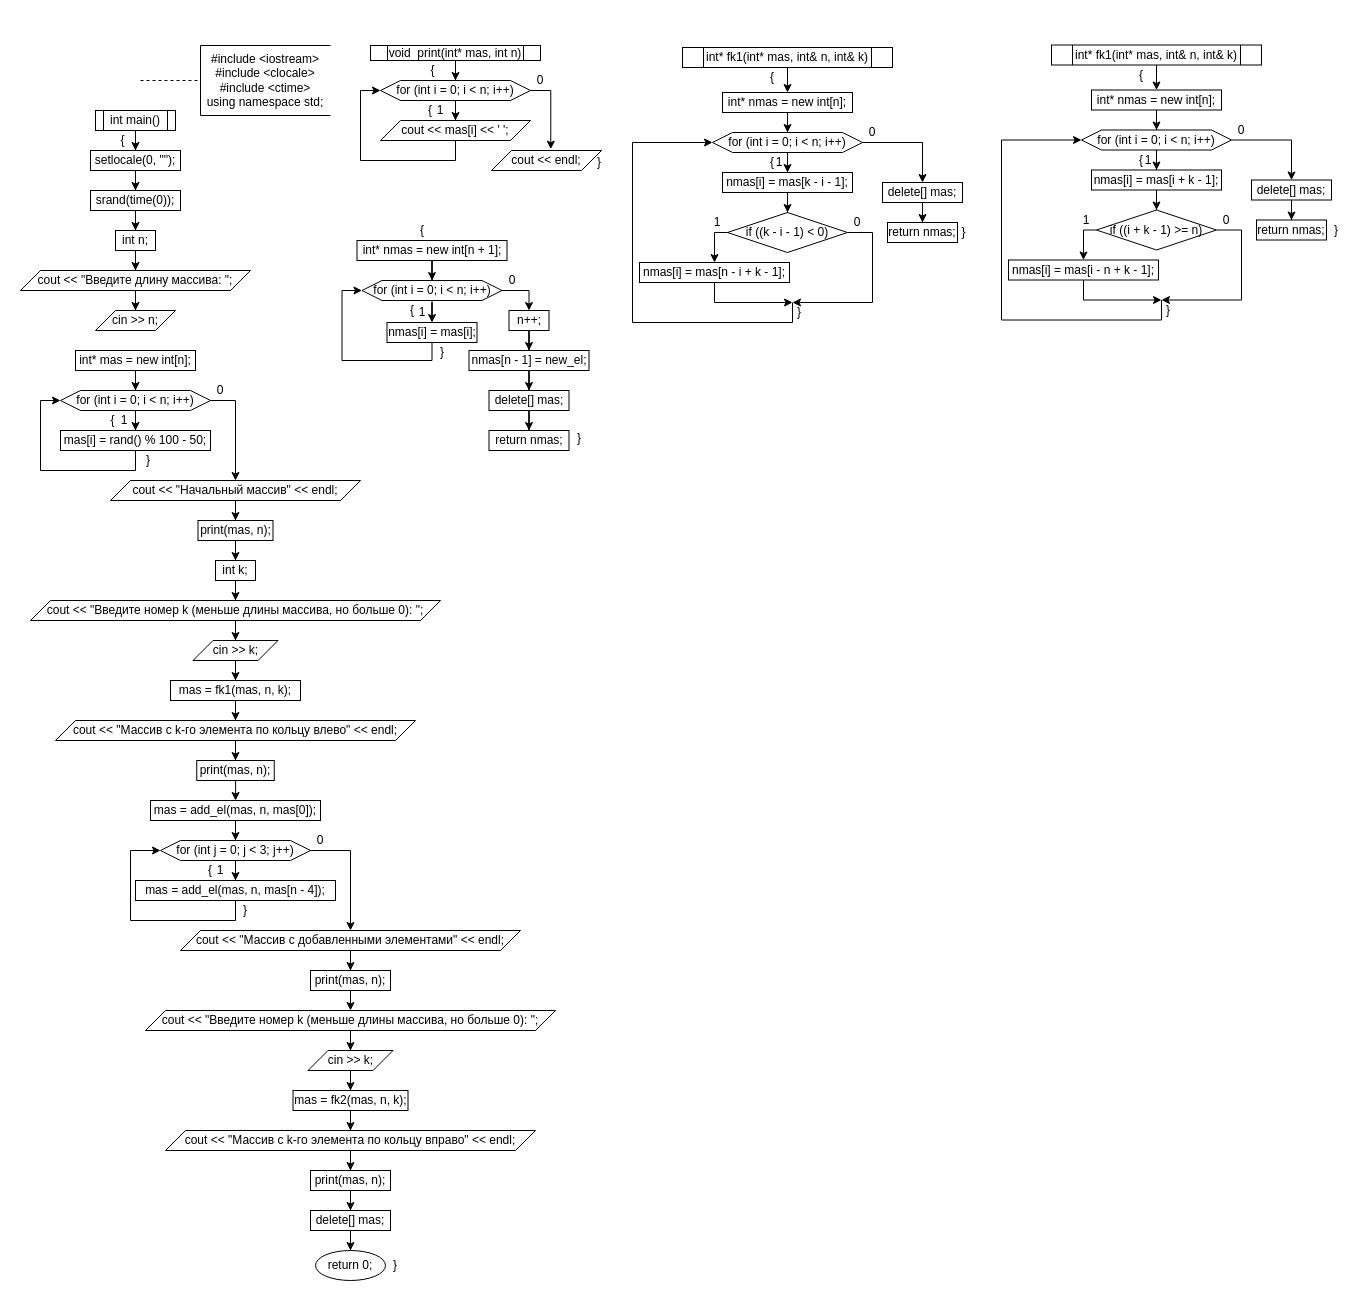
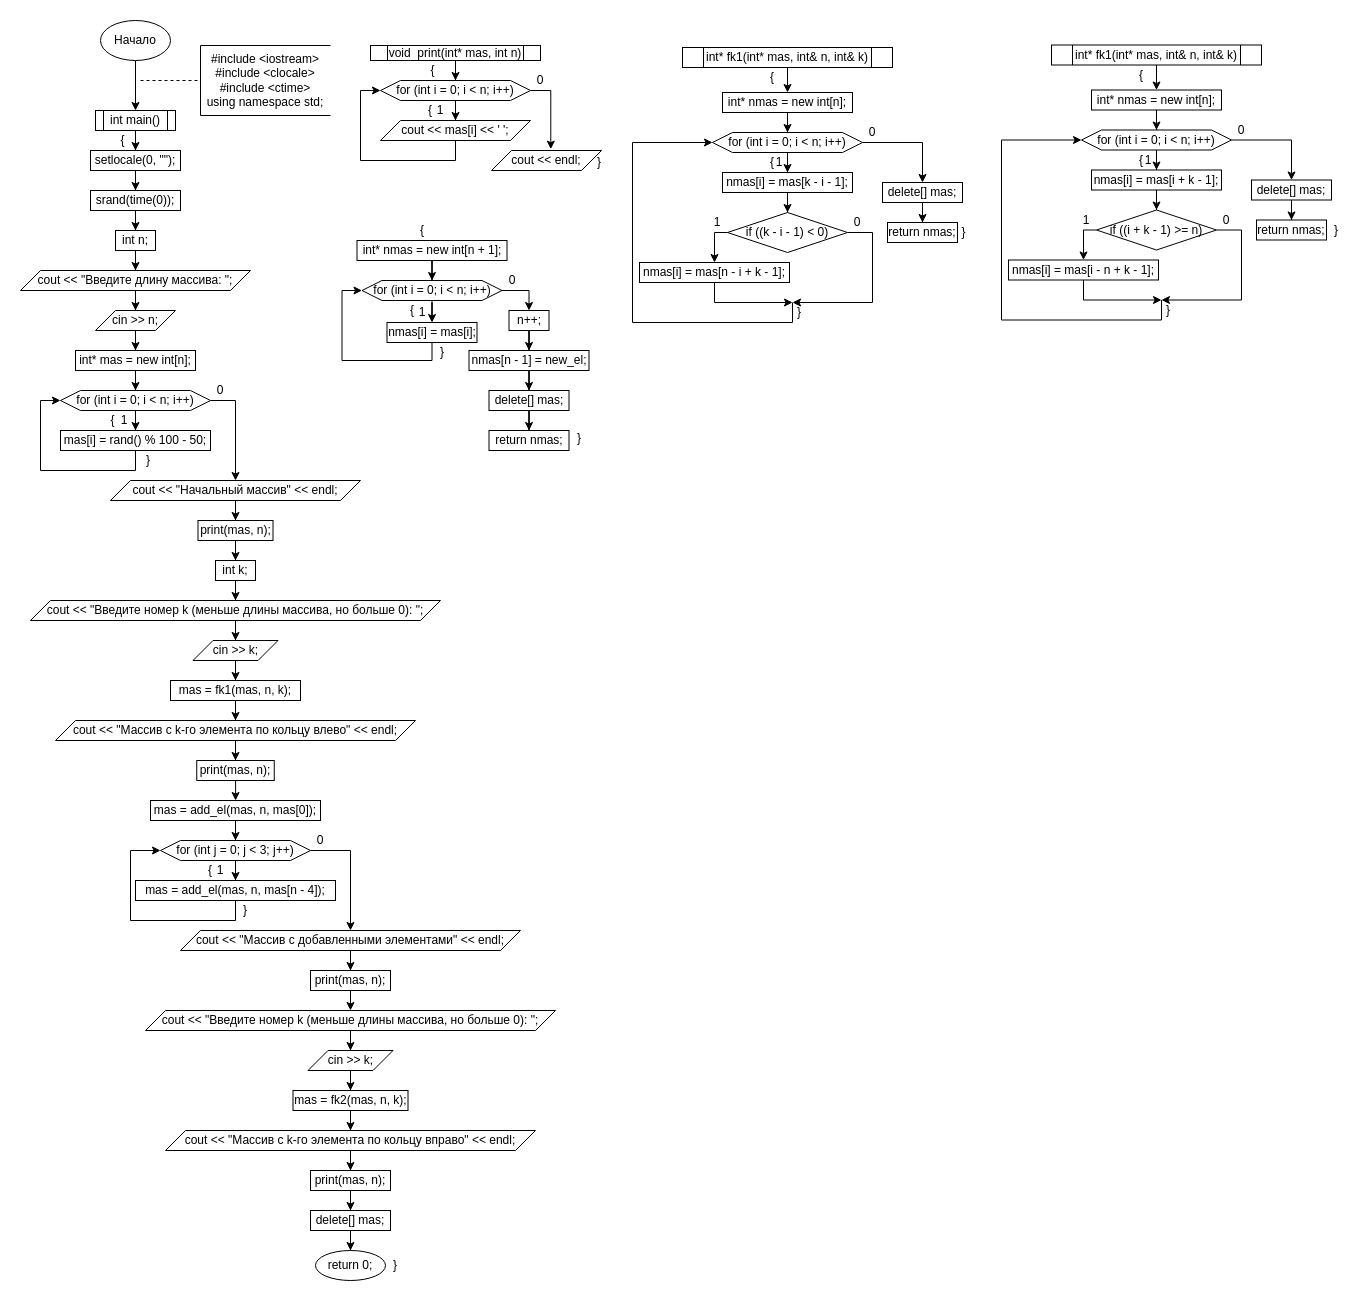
none -> (136, 41)
none -> (136, 82)
none -> (136, 345)
